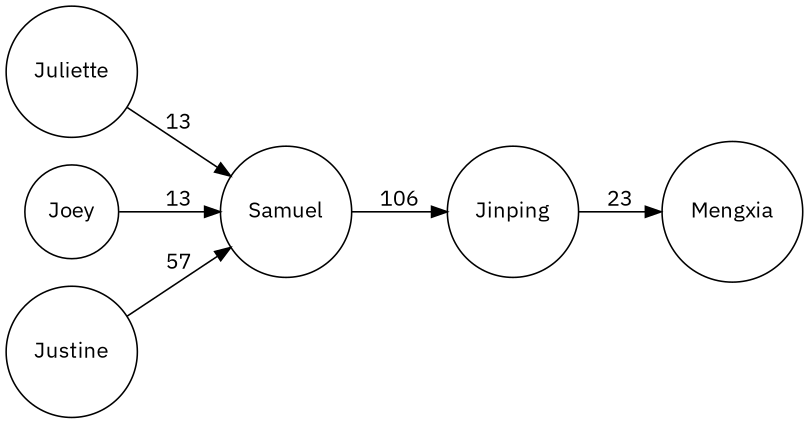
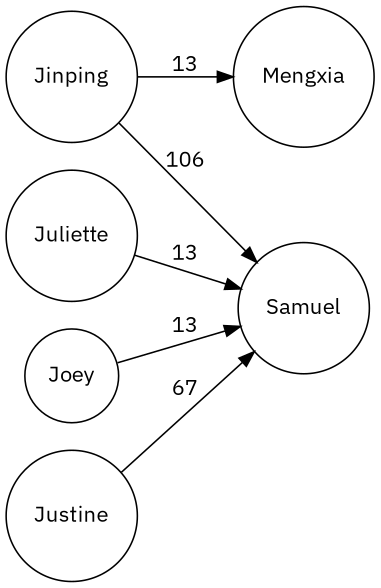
(620, 200) -> (185, 65)
(392, 212) -> (182, 187)
(179, 263) -> (185, 389)
